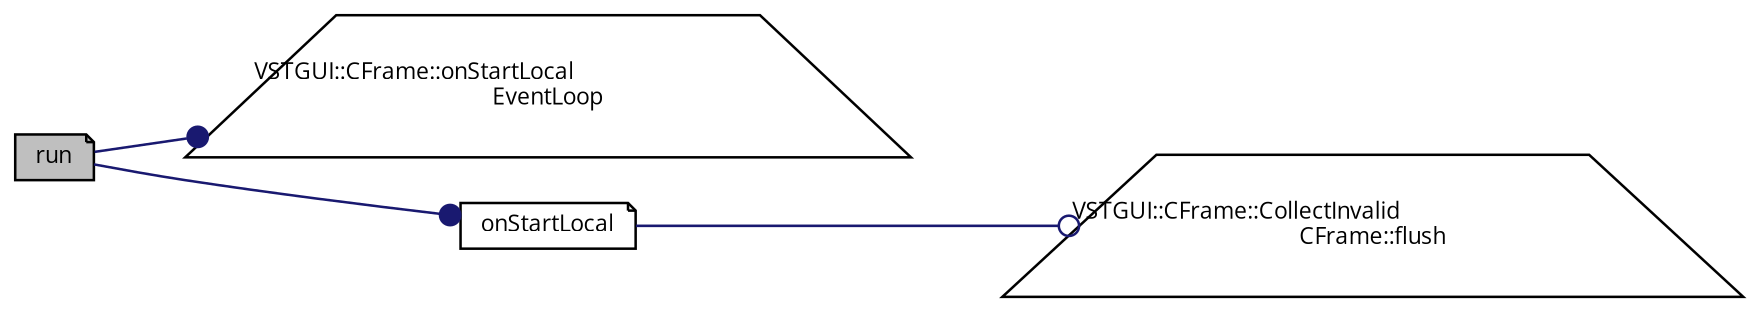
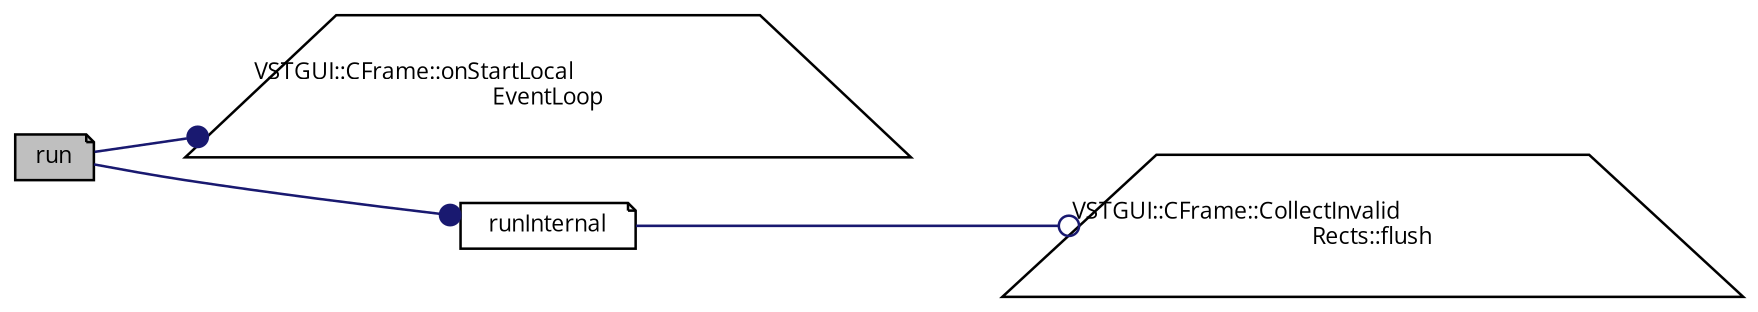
(548, 226) -> (548, 226)
(1373, 226) -> (1373, 226)
